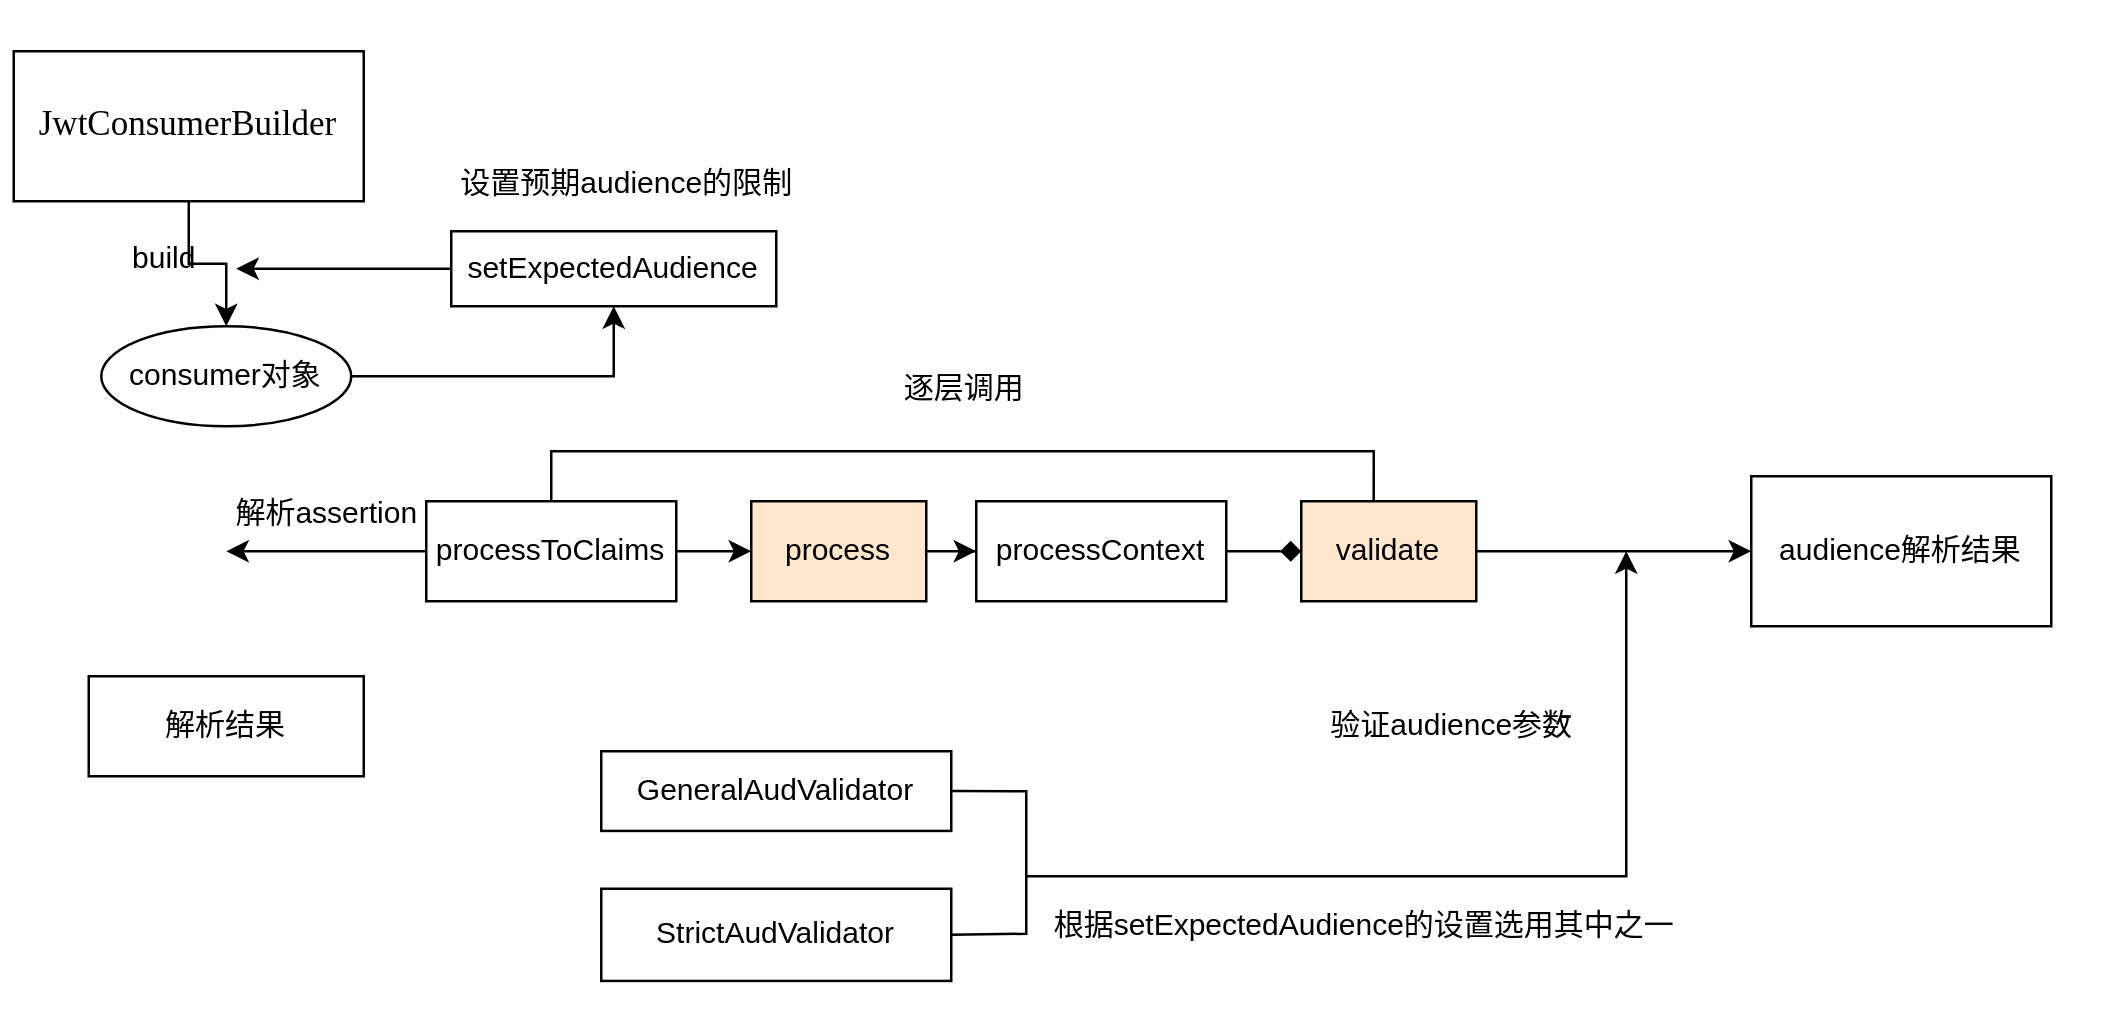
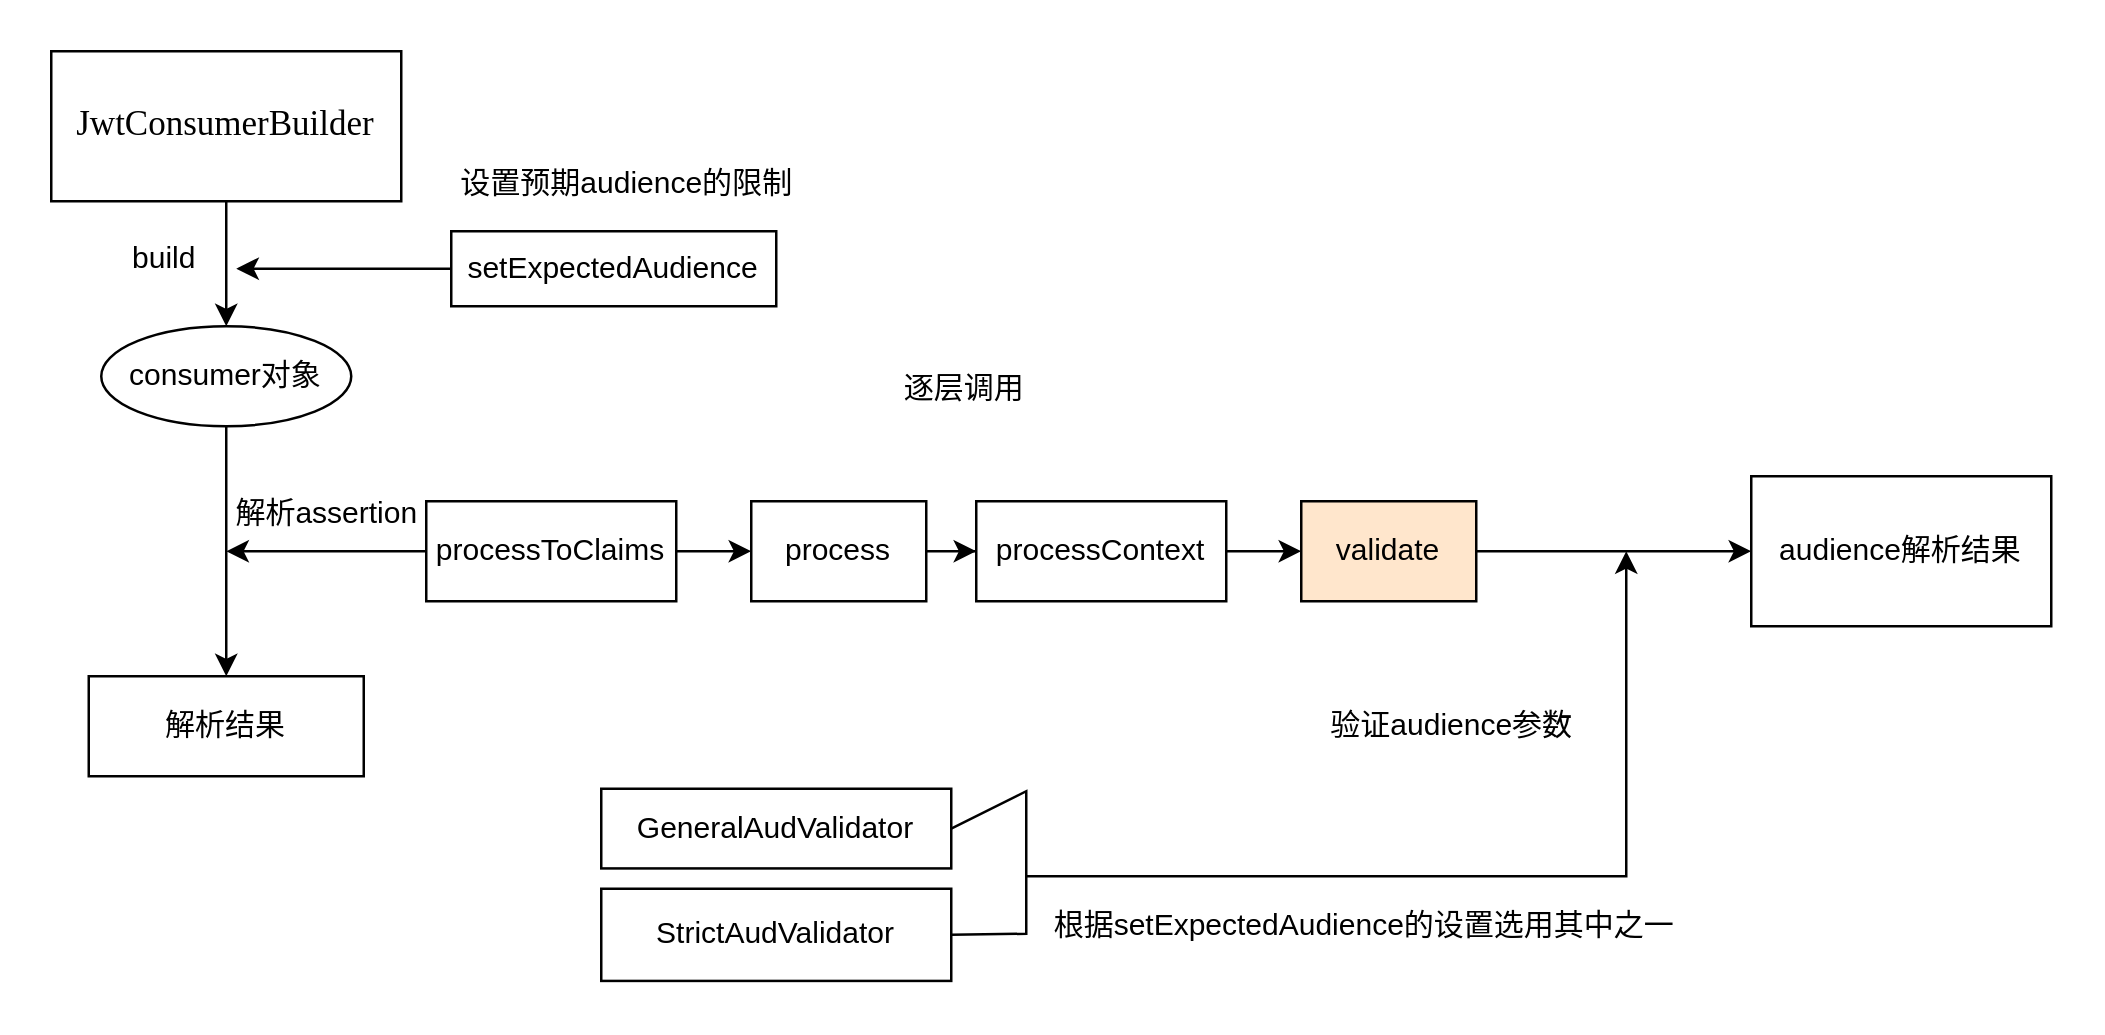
(189, 126) -> (226, 126)
(510, 376) -> (226, 543)
(963, 451) -> none
(839, 551) -> (839, 551)
(1281, 551) -> (1282, 551)
(776, 791) -> (776, 829)
